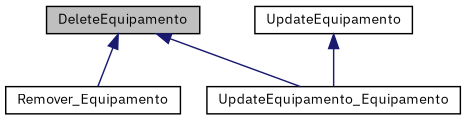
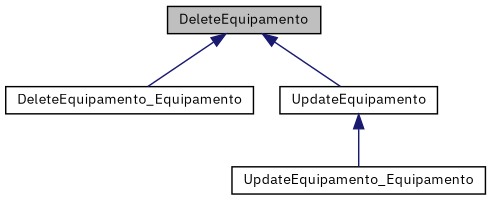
(235, 63) -> (307, 64)
(93, 100) -> (130, 100)
